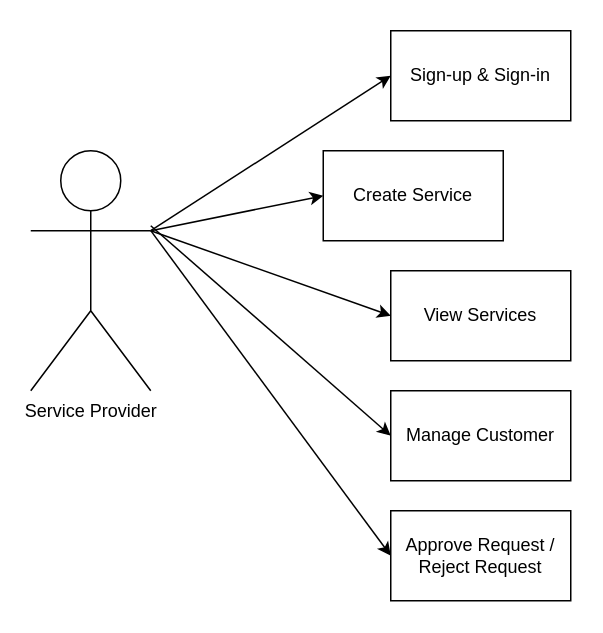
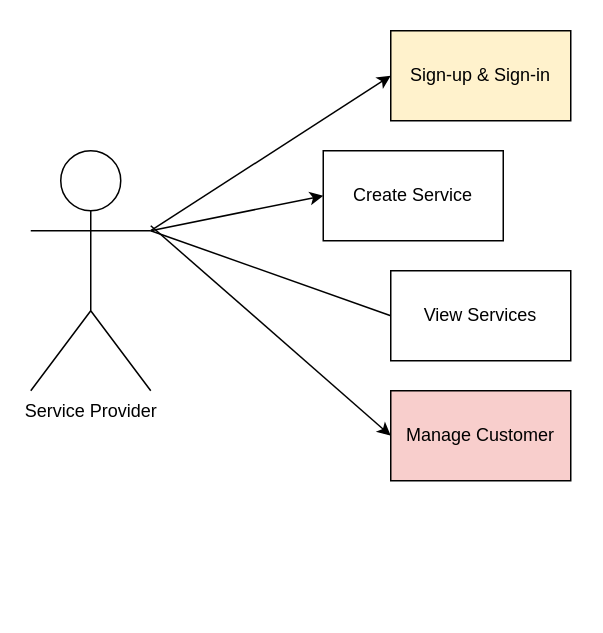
(481, 76) -> (481, 76)
(380, 312) -> (383, 313)
(269, 391) -> none
(481, 436) -> (481, 436)
(481, 556) -> none
